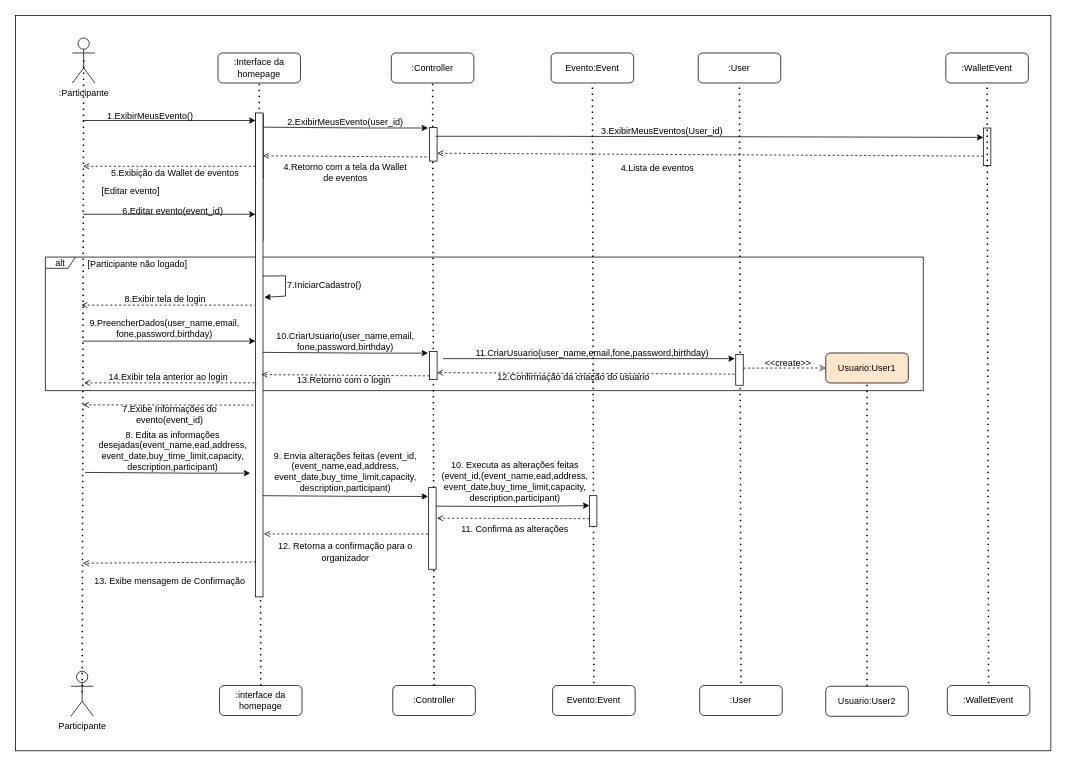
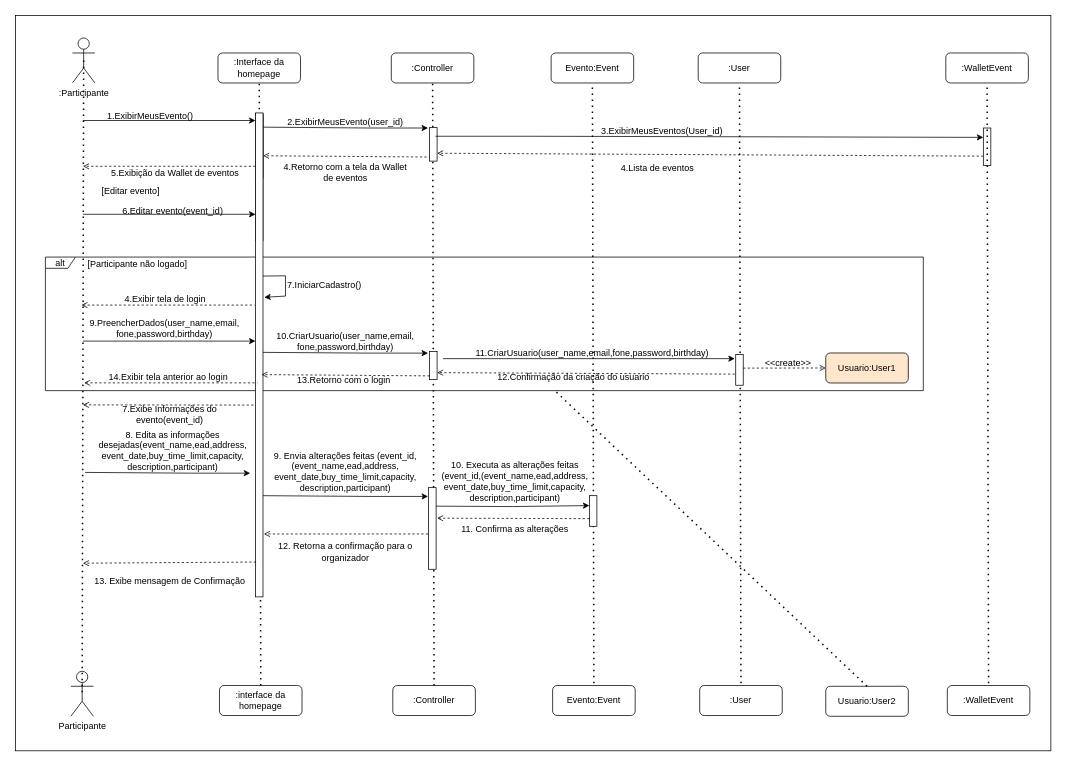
(165, 299) -> (165, 299)
(867, 535) -> (710, 538)
